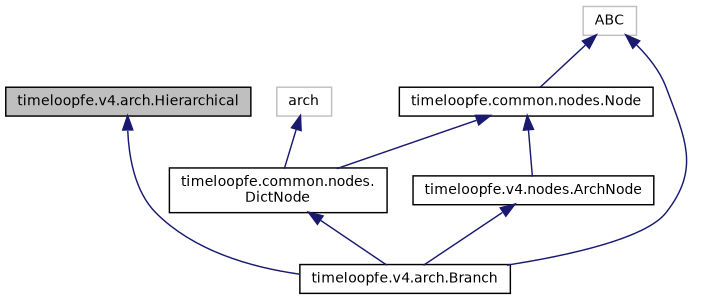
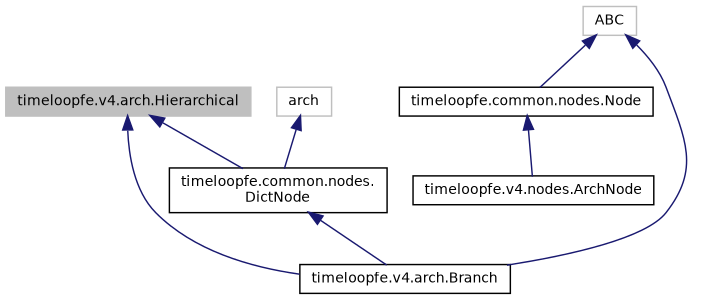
(128, 102) -> (128, 102)
(407, 144) -> (203, 146)
(463, 239) -> none
